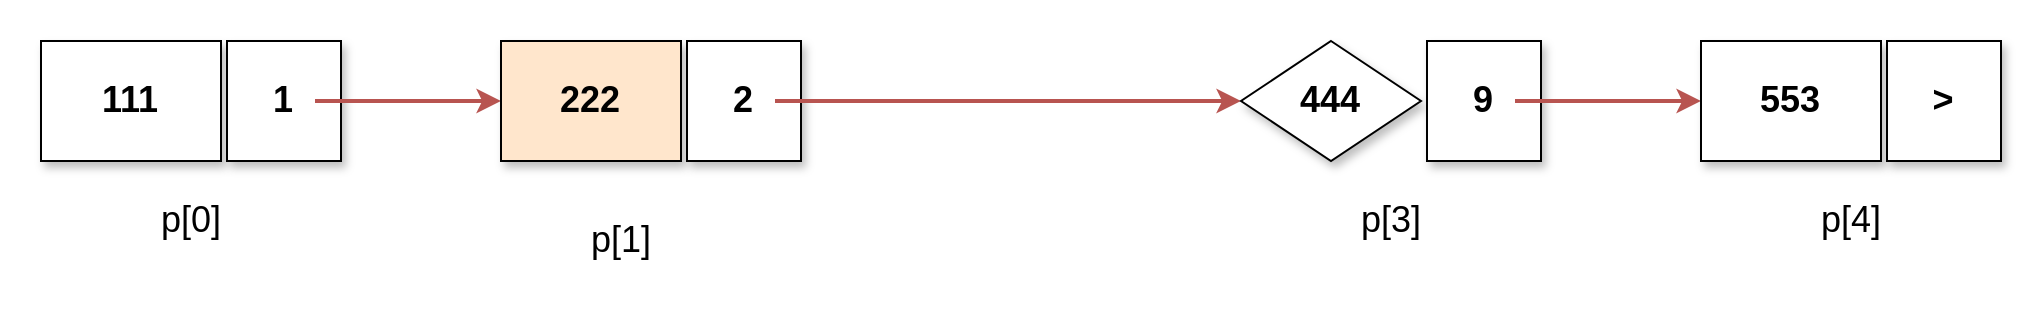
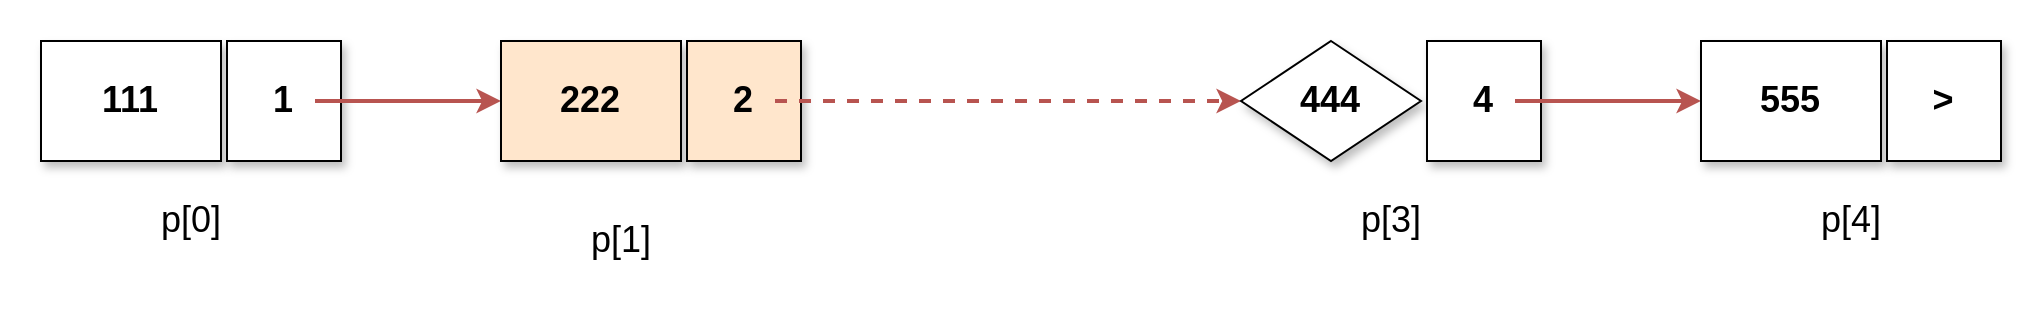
(744, 101) -> (744, 101)
(792, 101) -> (792, 101)
(1484, 101) -> (1484, 101)
(1791, 101) -> (1791, 101)
